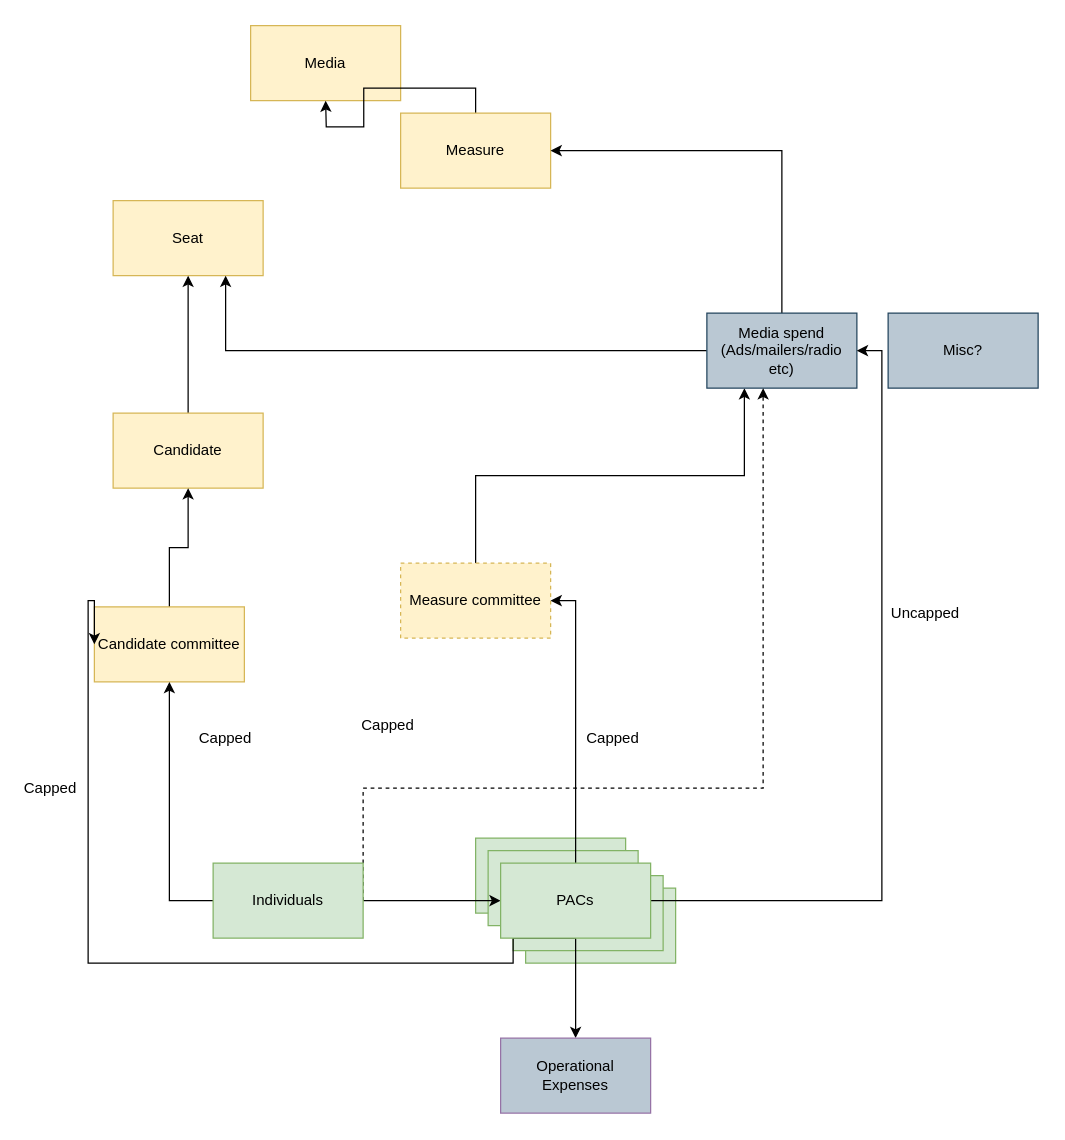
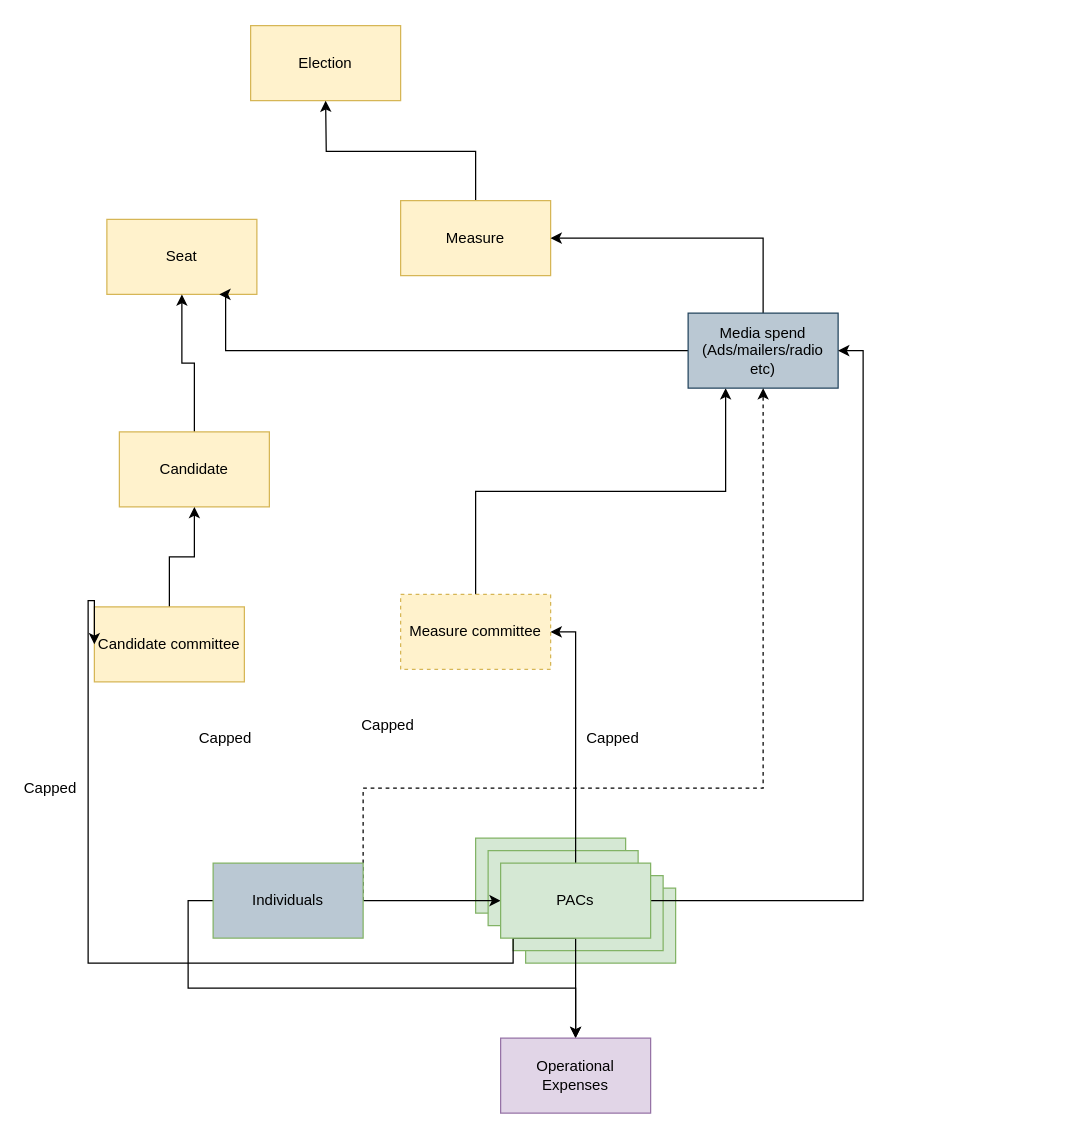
(326, 63) -> (326, 63)
(476, 151) -> (476, 238)
(188, 238) -> (182, 257)
(782, 351) -> (763, 351)
(963, 351) -> none
(188, 451) -> (194, 469)
(476, 601) -> (476, 632)
(926, 613) -> none
(169, 805) -> (335, 988)
(288, 901) -> (288, 901)
(576, 1076) -> (576, 1076)
